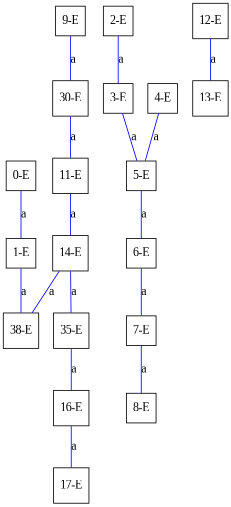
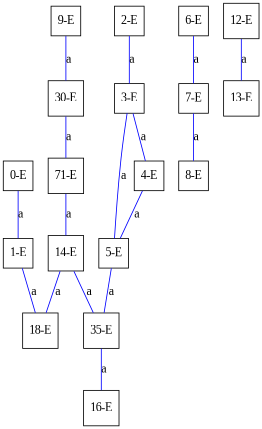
none -> (139, 137)
(70, 176) -> (66, 176)
(141, 215) -> (108, 291)
(21, 331) -> (40, 331)
(71, 486) -> none
